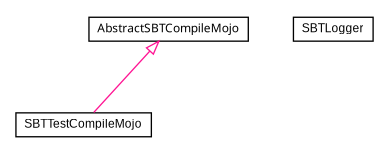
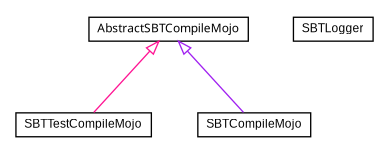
none -> (254, 125)
